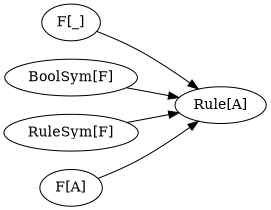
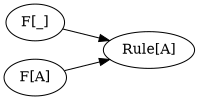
(71, 78) -> none
(71, 133) -> none
